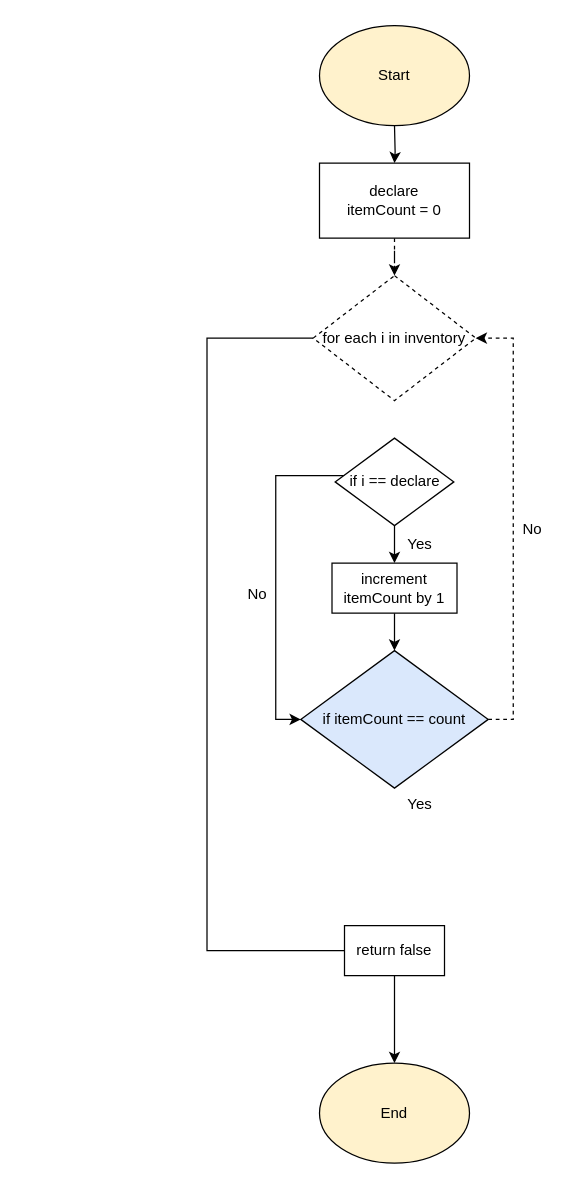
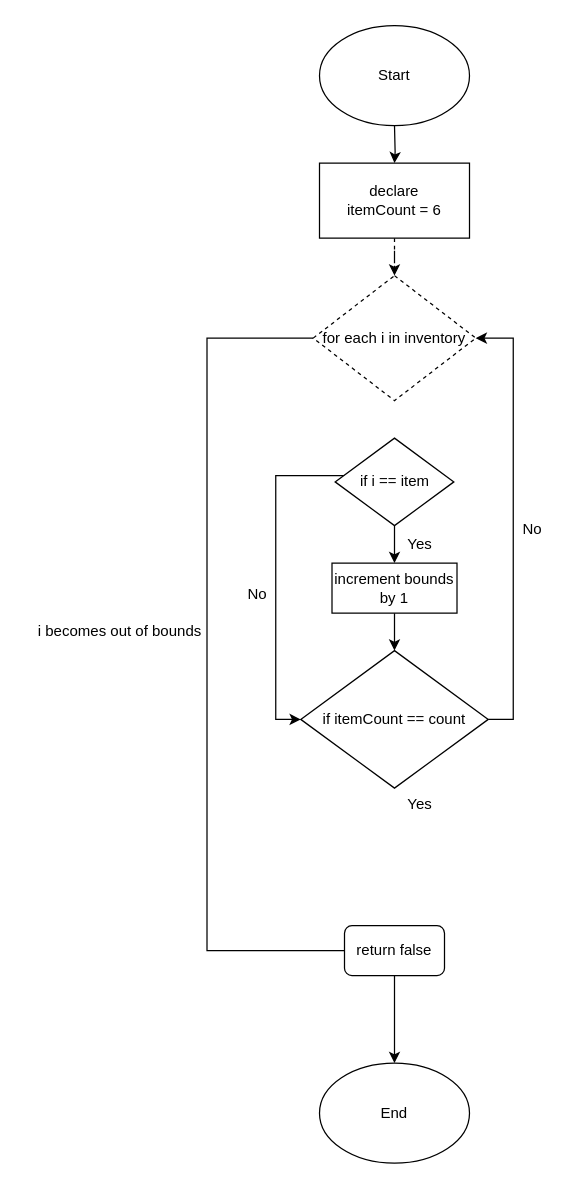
(394, 76) -> (394, 76)
(394, 201) -> (394, 201)
(395, 482) -> (395, 482)
(513, 526) -> (513, 526)
(394, 588) -> (394, 588)
none -> (119, 632)
(394, 719) -> (394, 719)
(394, 951) -> (394, 951)
(394, 1113) -> (394, 1113)
